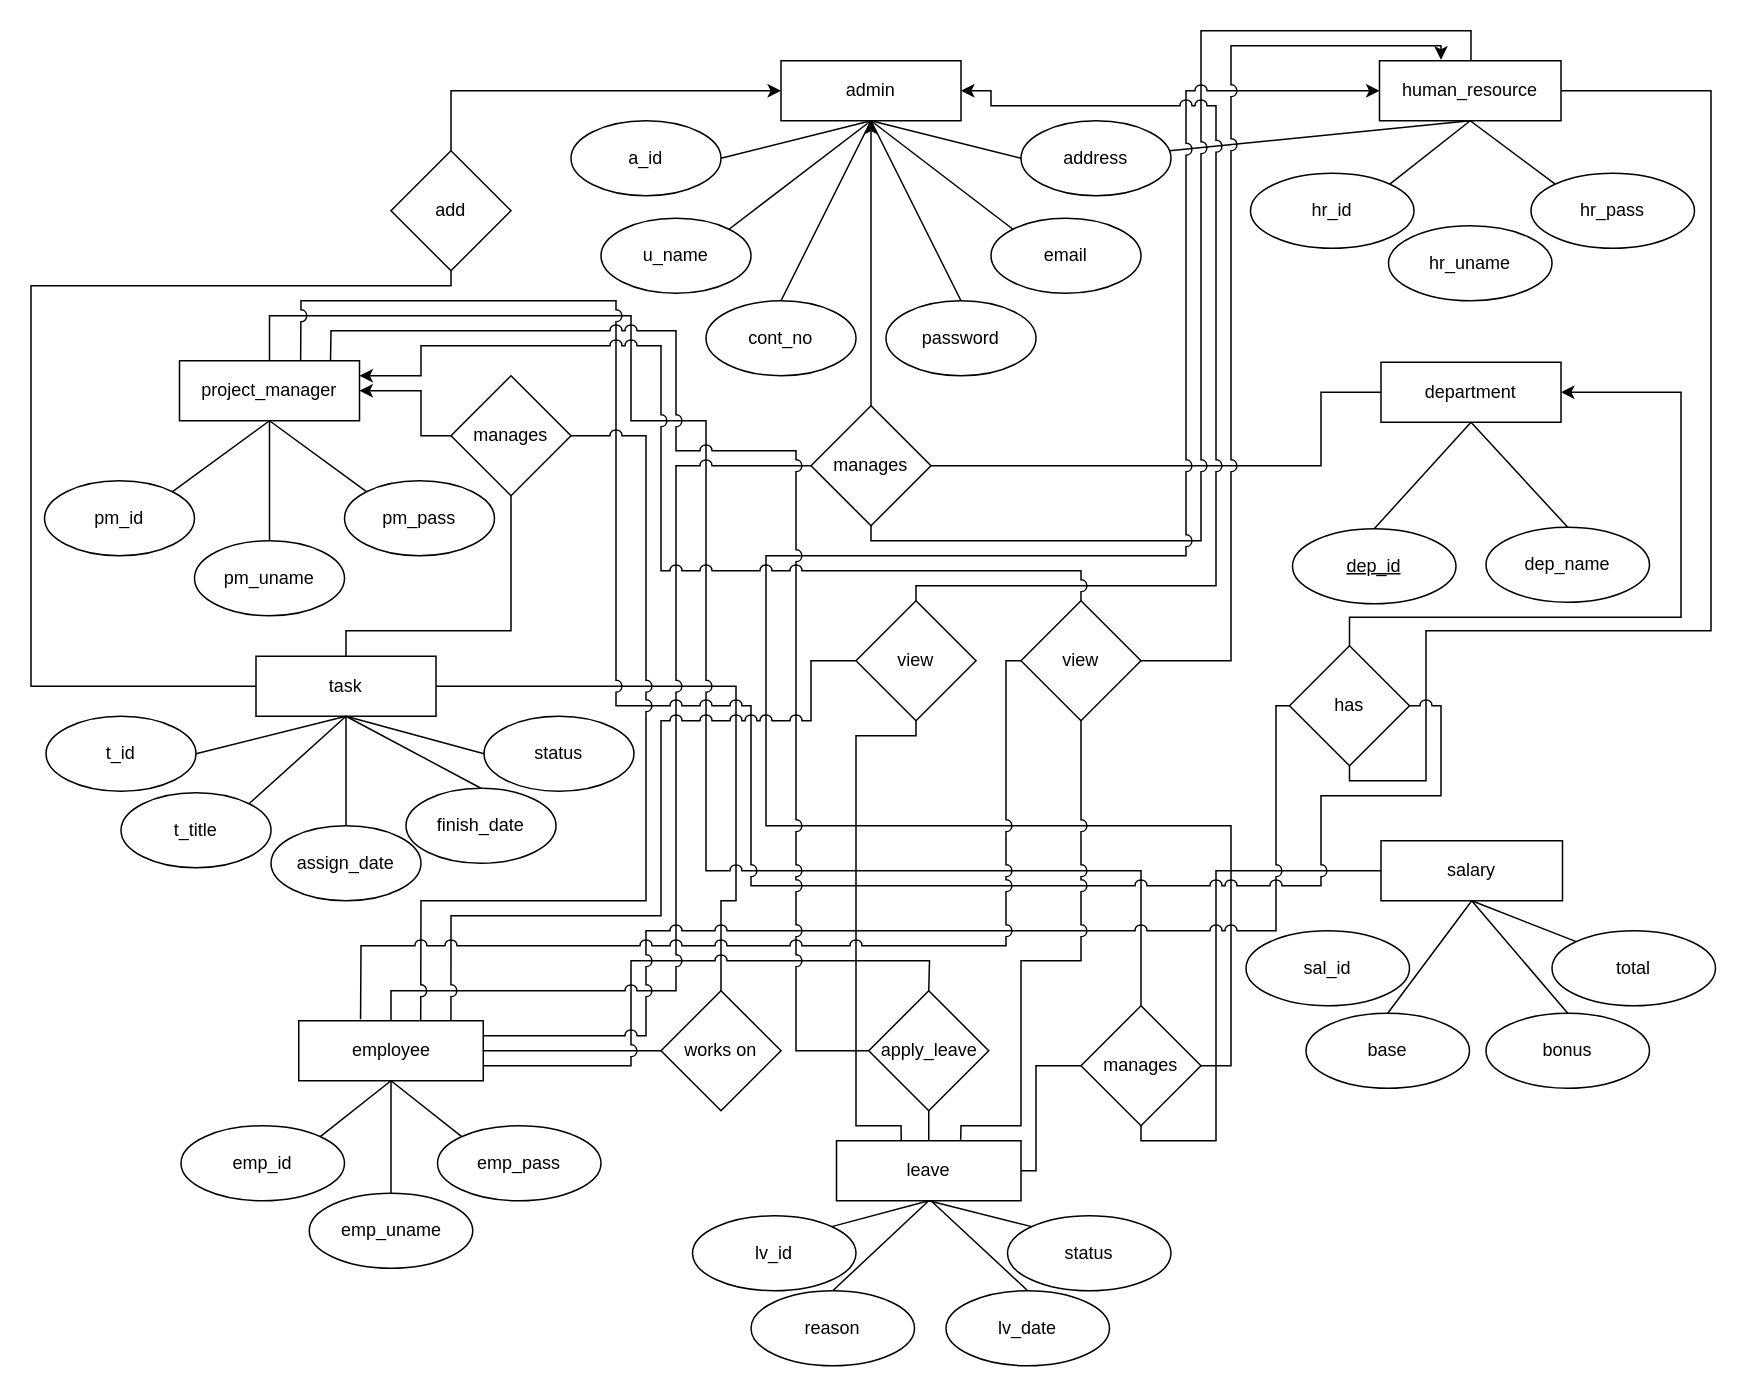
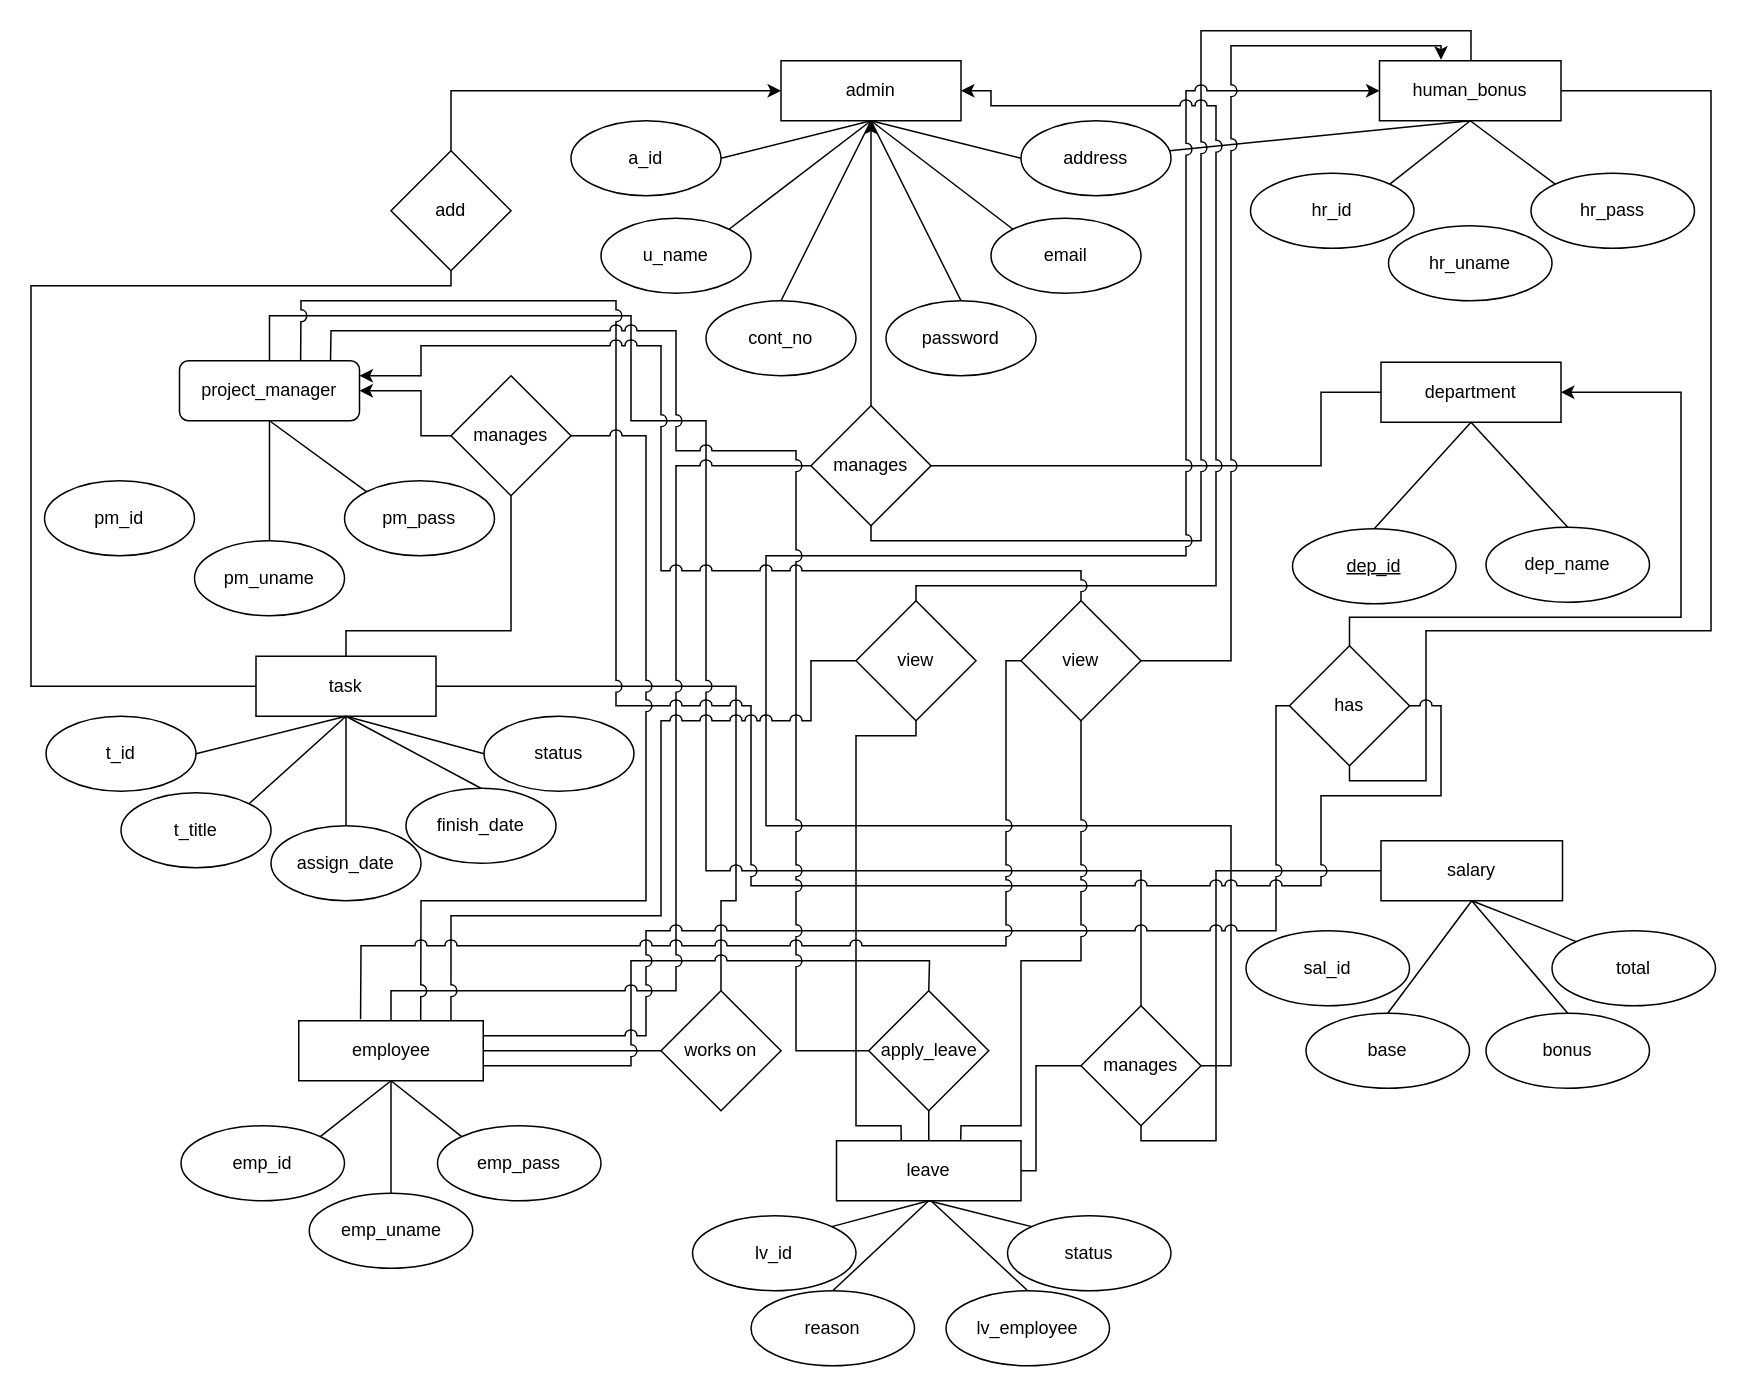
(1470, 91) -> (1470, 91)
(269, 391) -> (269, 391)
(220, 457) -> none
(1028, 1328) -> (1028, 1328)
